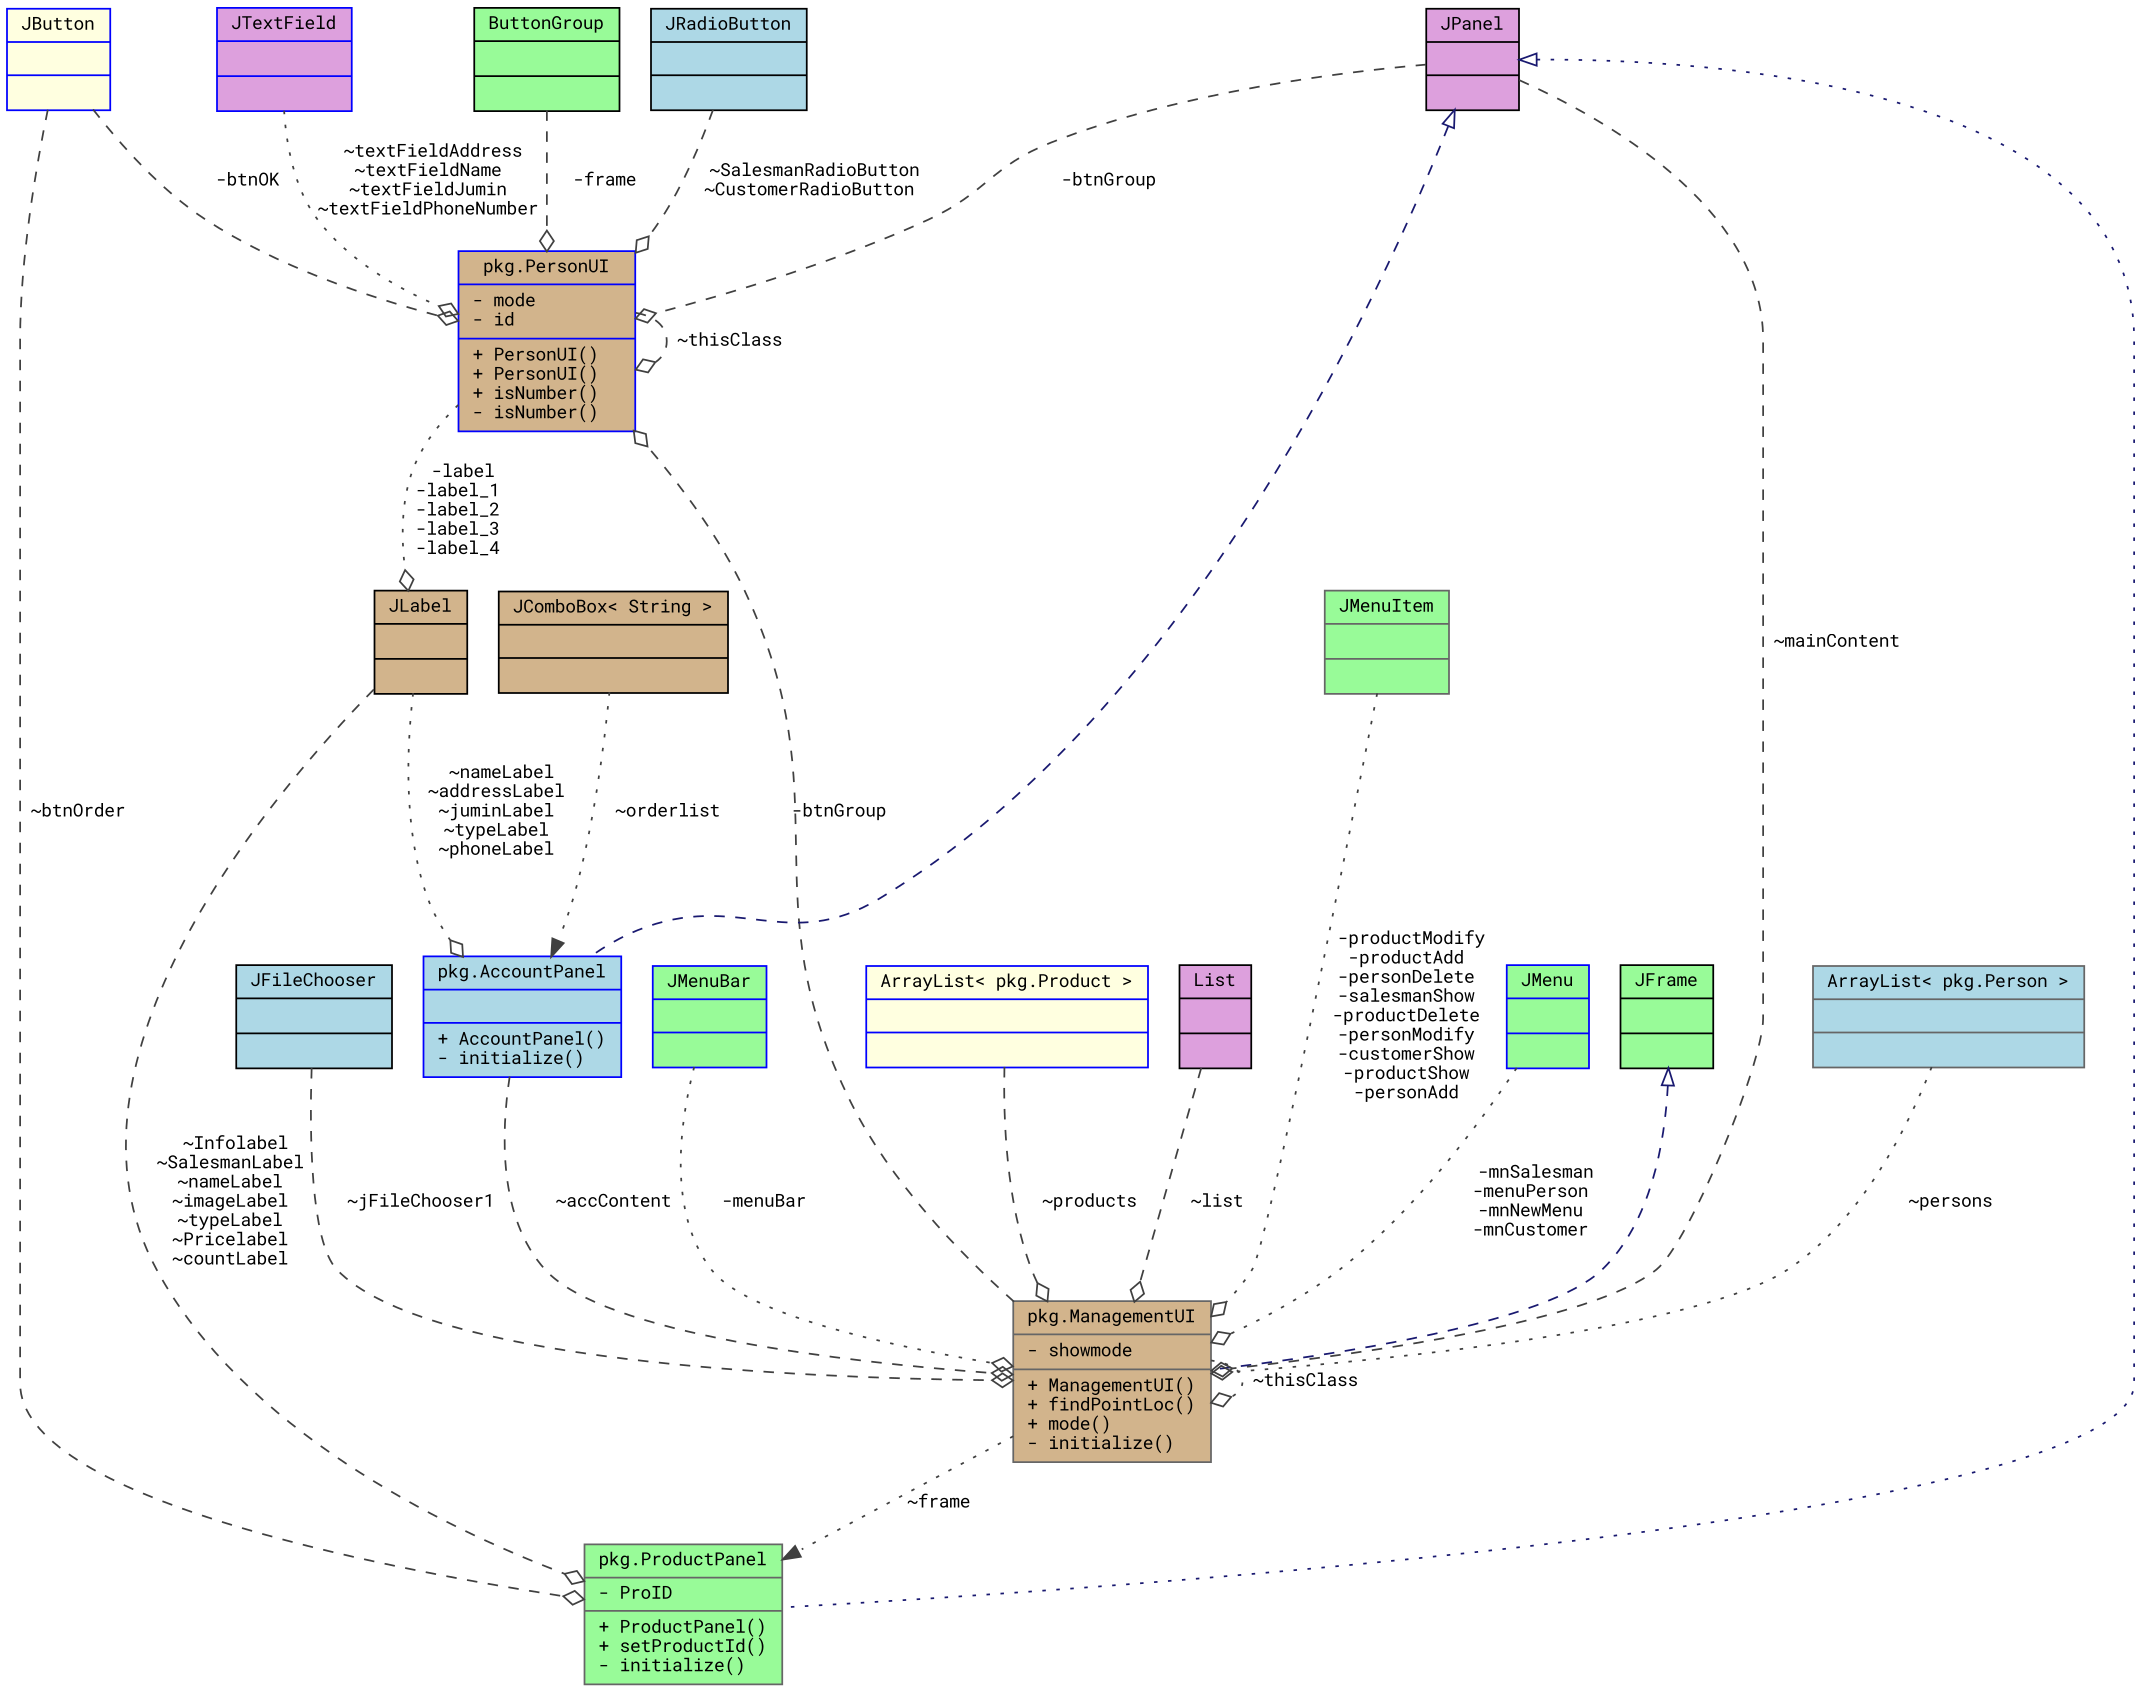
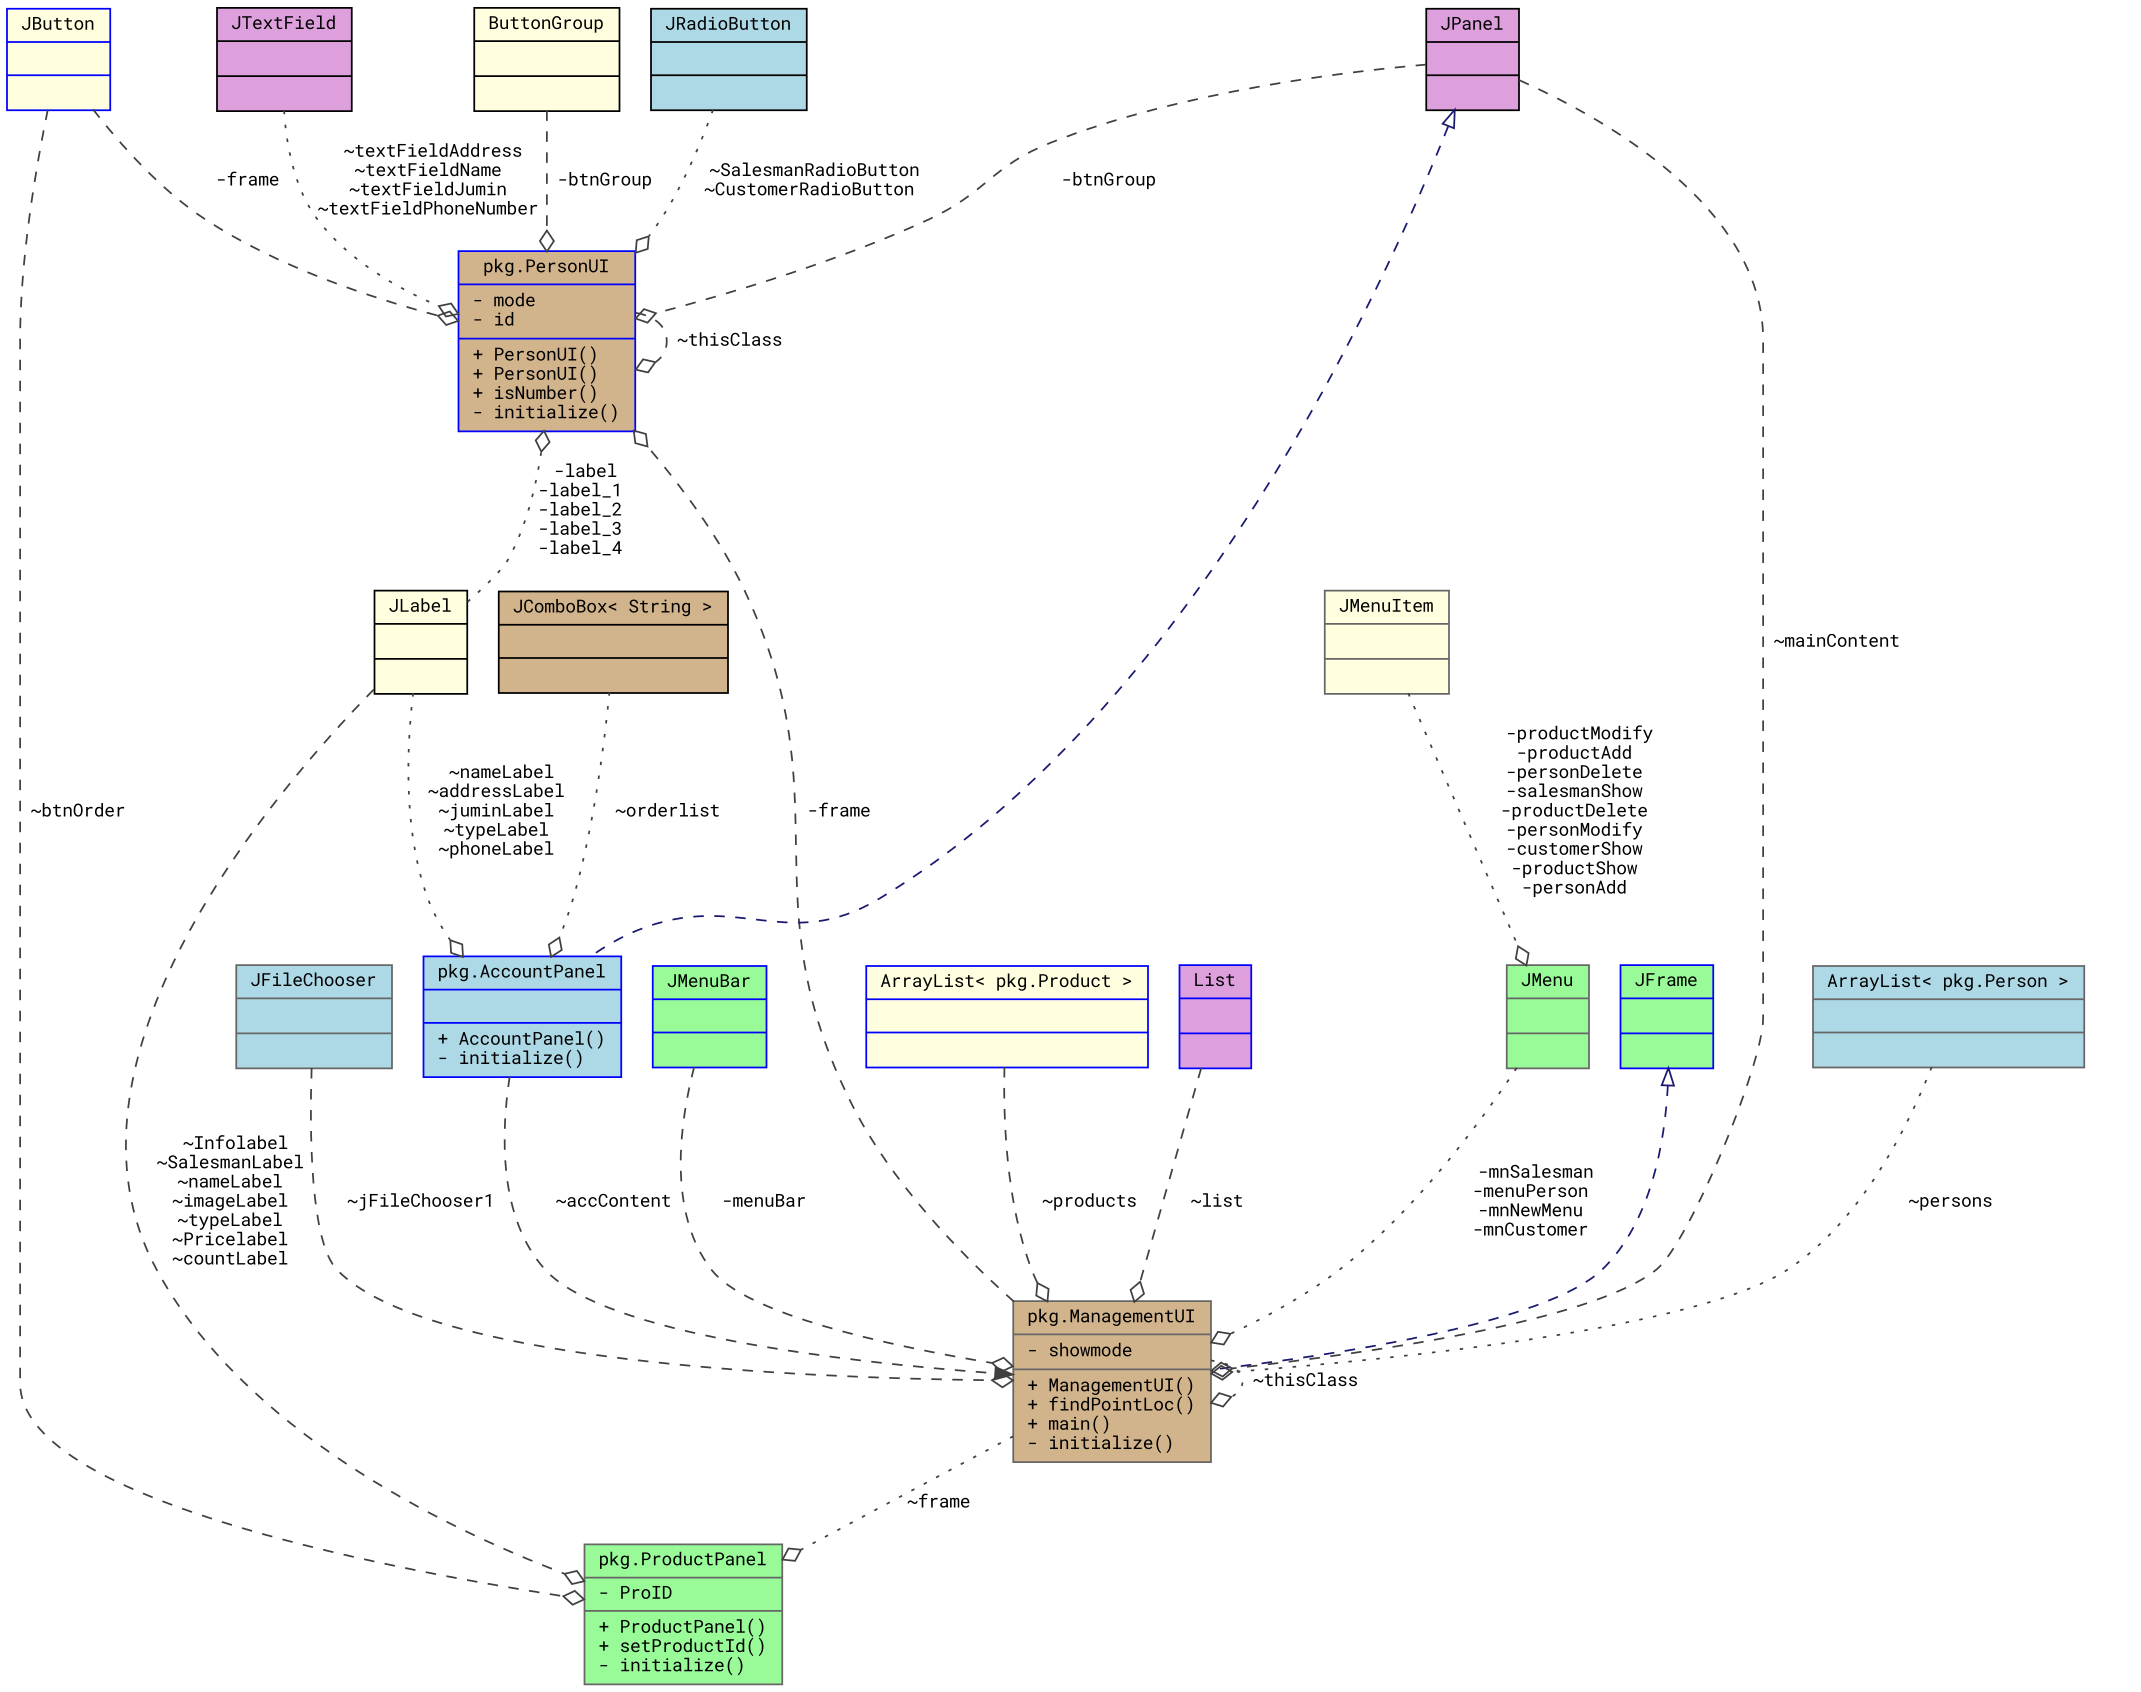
(284, 60) -> (284, 60)
(547, 60) -> (547, 60)
(686, 175) -> (686, 175)
(243, 181) -> (243, 181)
(600, 181) -> (600, 181)
(536, 413) -> (547, 413)
(410, 480) -> (520, 535)
(421, 642) -> (421, 642)
(1387, 642) -> (1387, 642)
(835, 812) -> (835, 812)
(592, 816) -> (592, 816)
(1315, 1003) -> (1463, 820)
(314, 1017) -> (314, 1017)
(1215, 1017) -> (1215, 1017)
(1548, 1017) -> (1548, 1017)
(1667, 1017) -> (1667, 1017)
(2134, 1194) -> none
(747, 1296) -> (747, 1296)
(662, 1325) -> (662, 1325)
(1070, 1424) -> (1070, 1424)
(907, 1493) -> (907, 1493)
